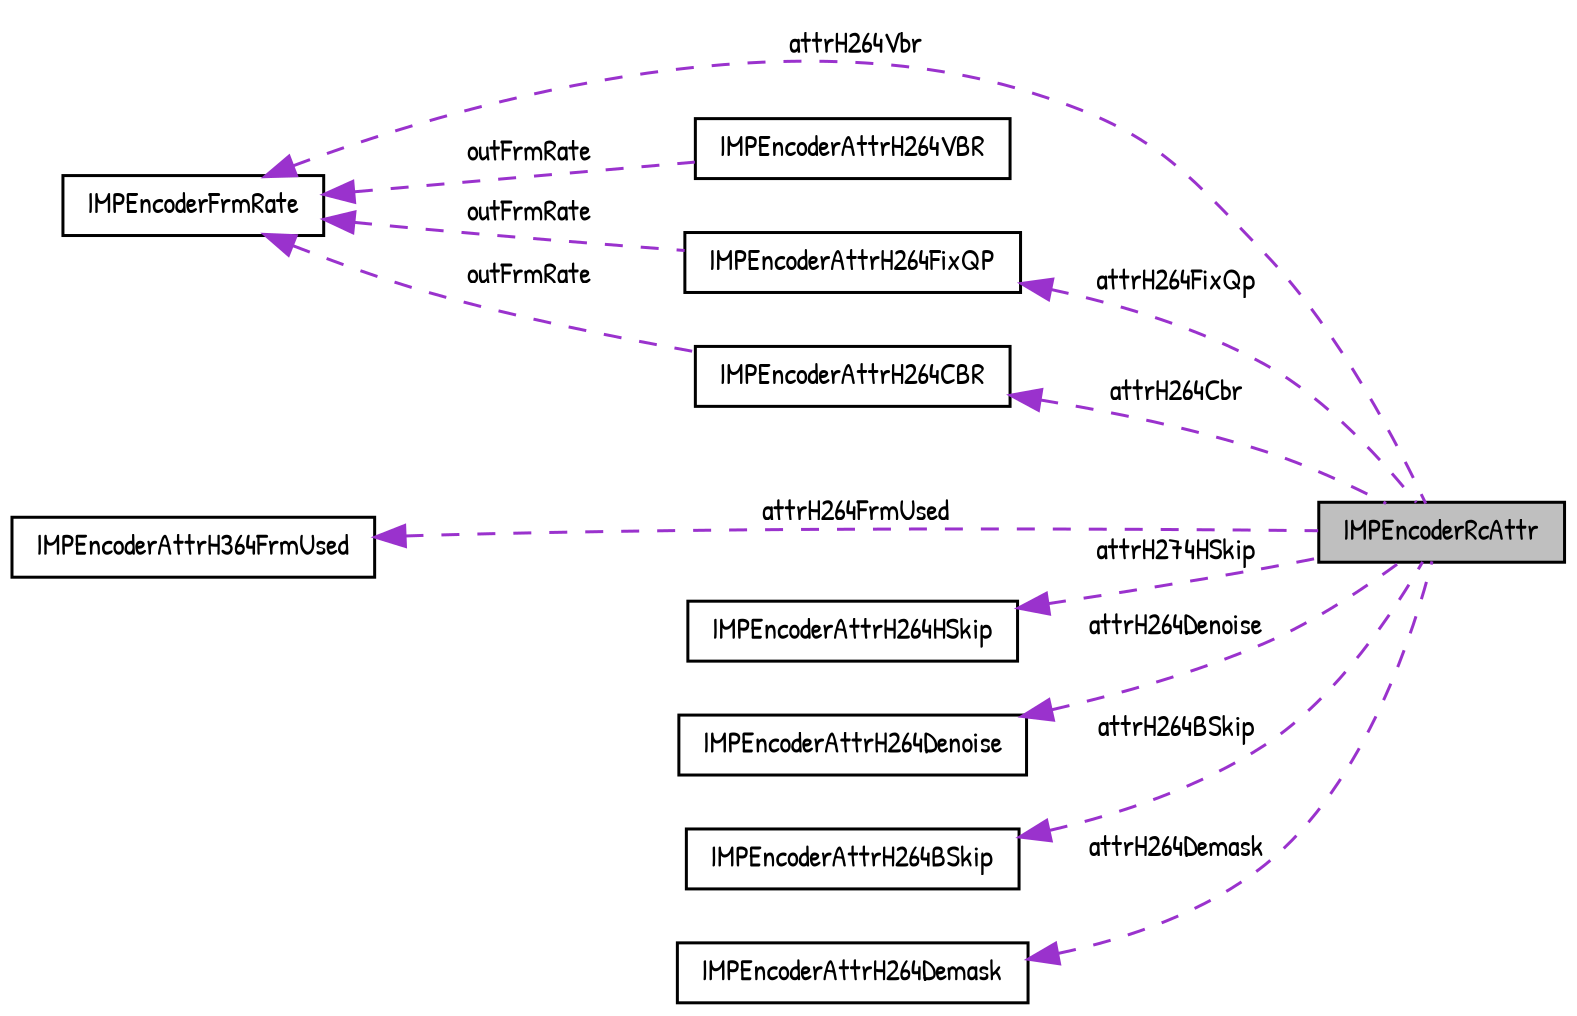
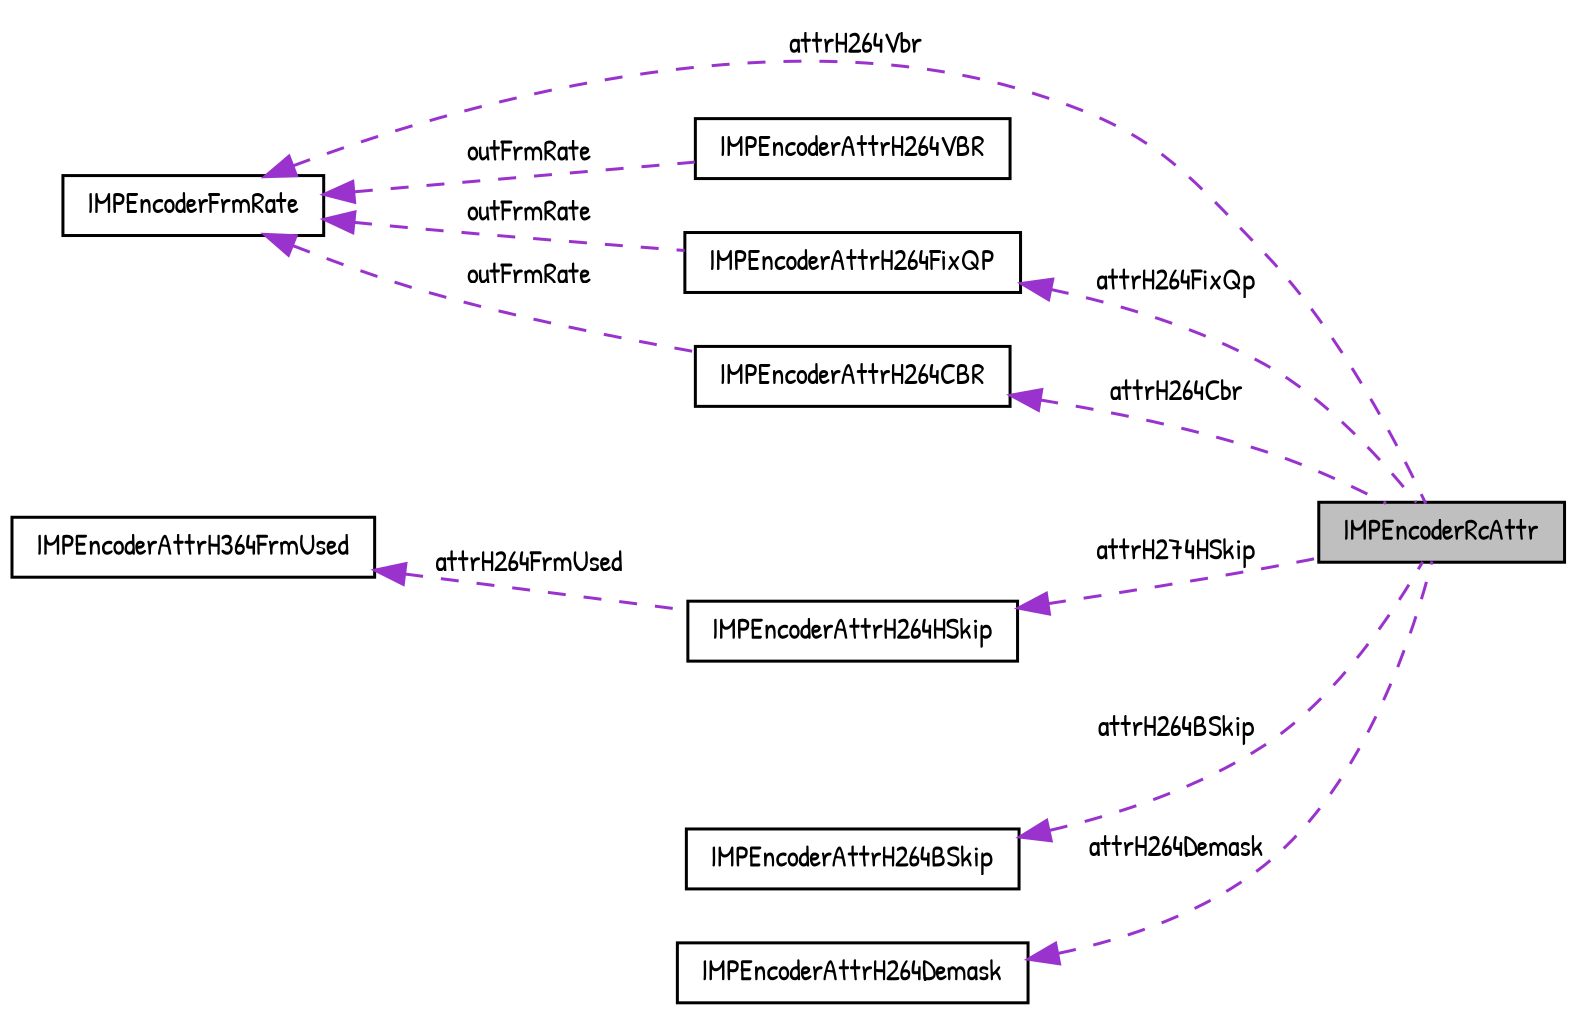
(862, 529) -> (546, 592)
(853, 745) -> none
